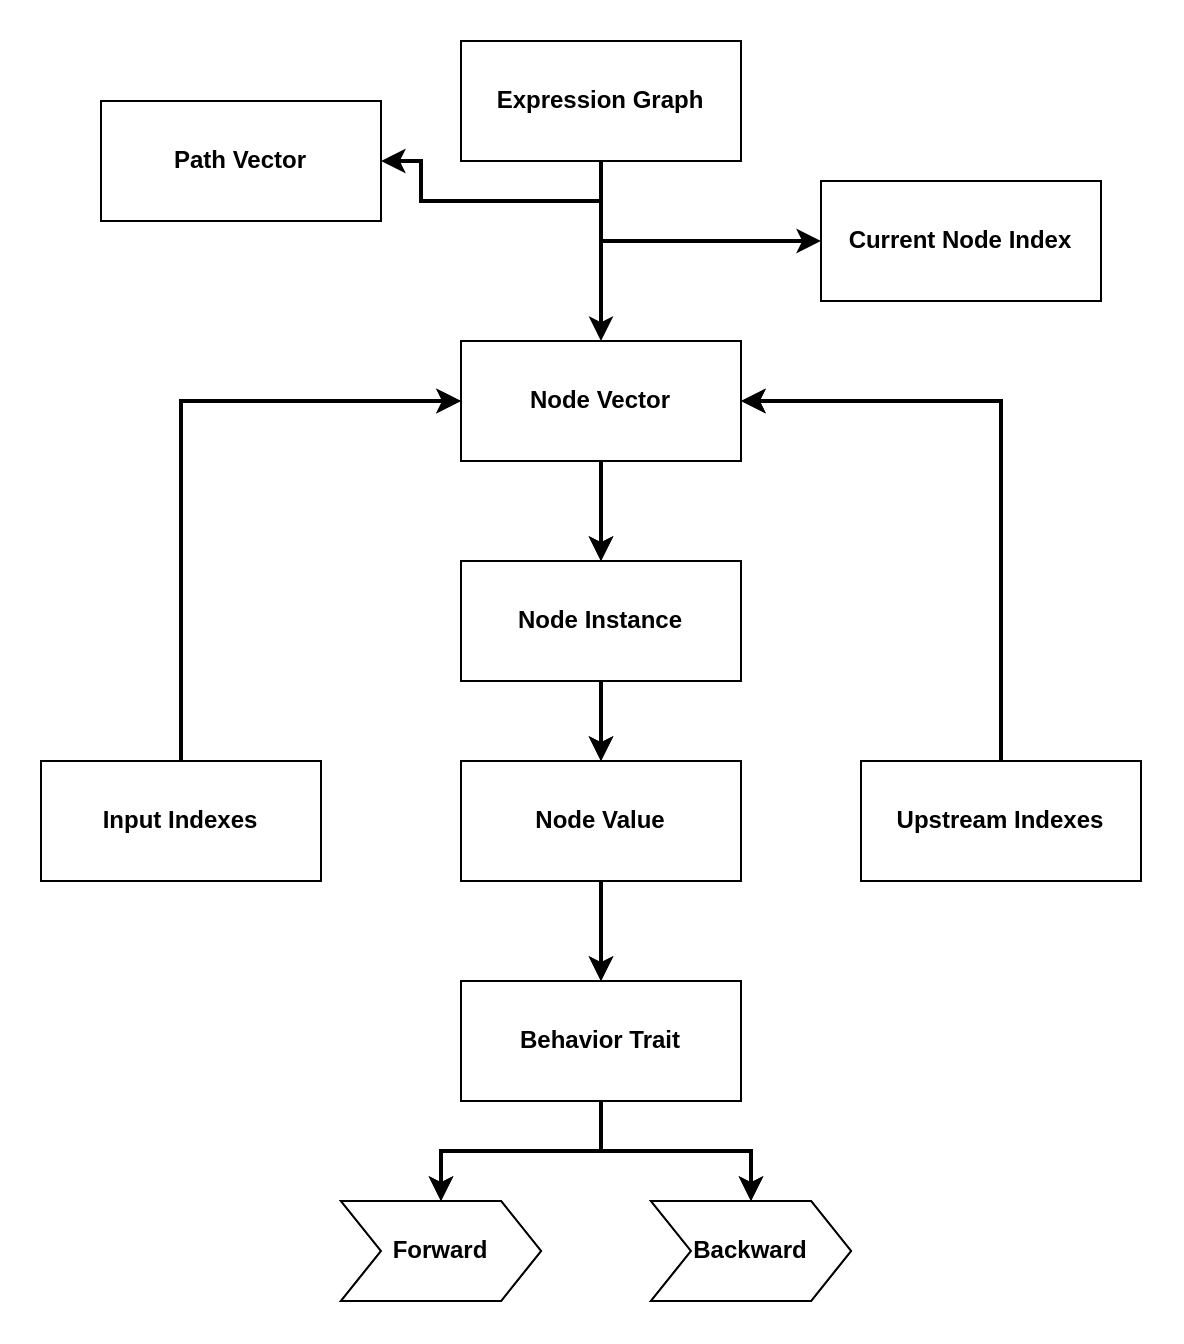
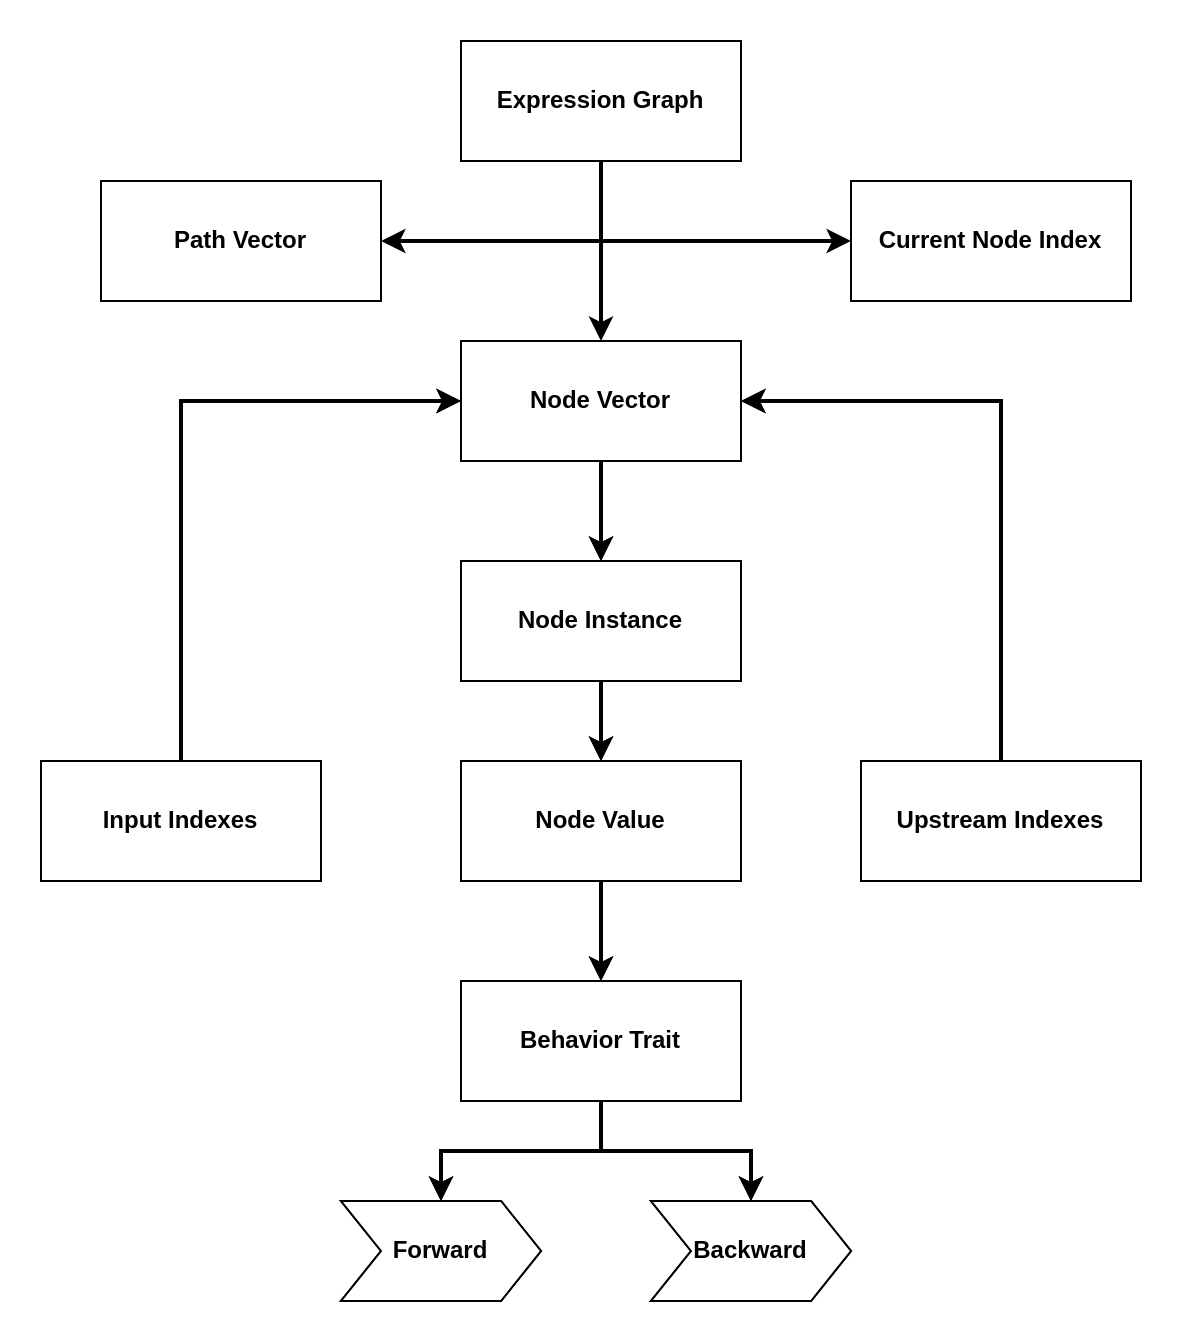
(241, 161) -> (241, 241)
(961, 241) -> (991, 241)
